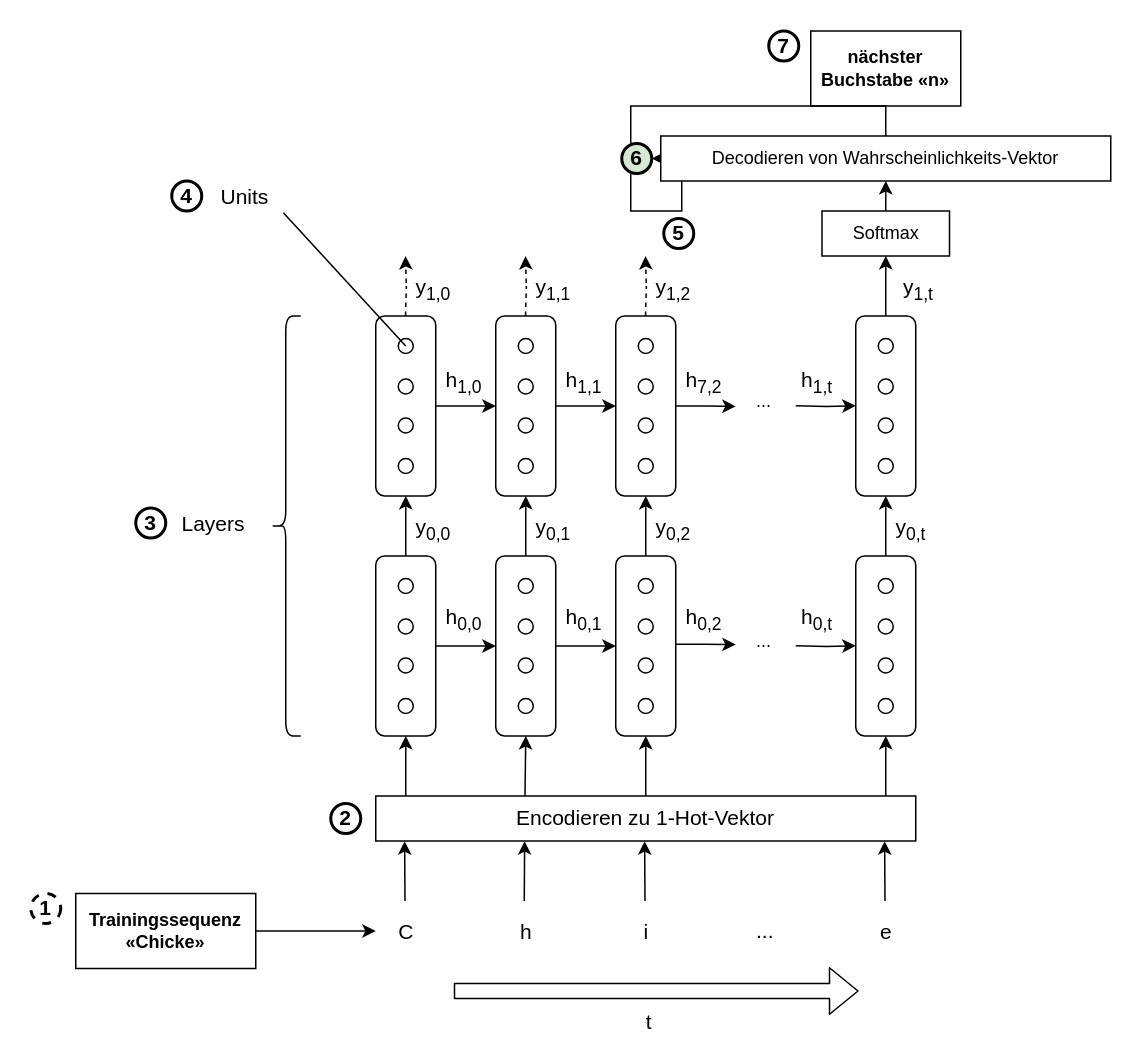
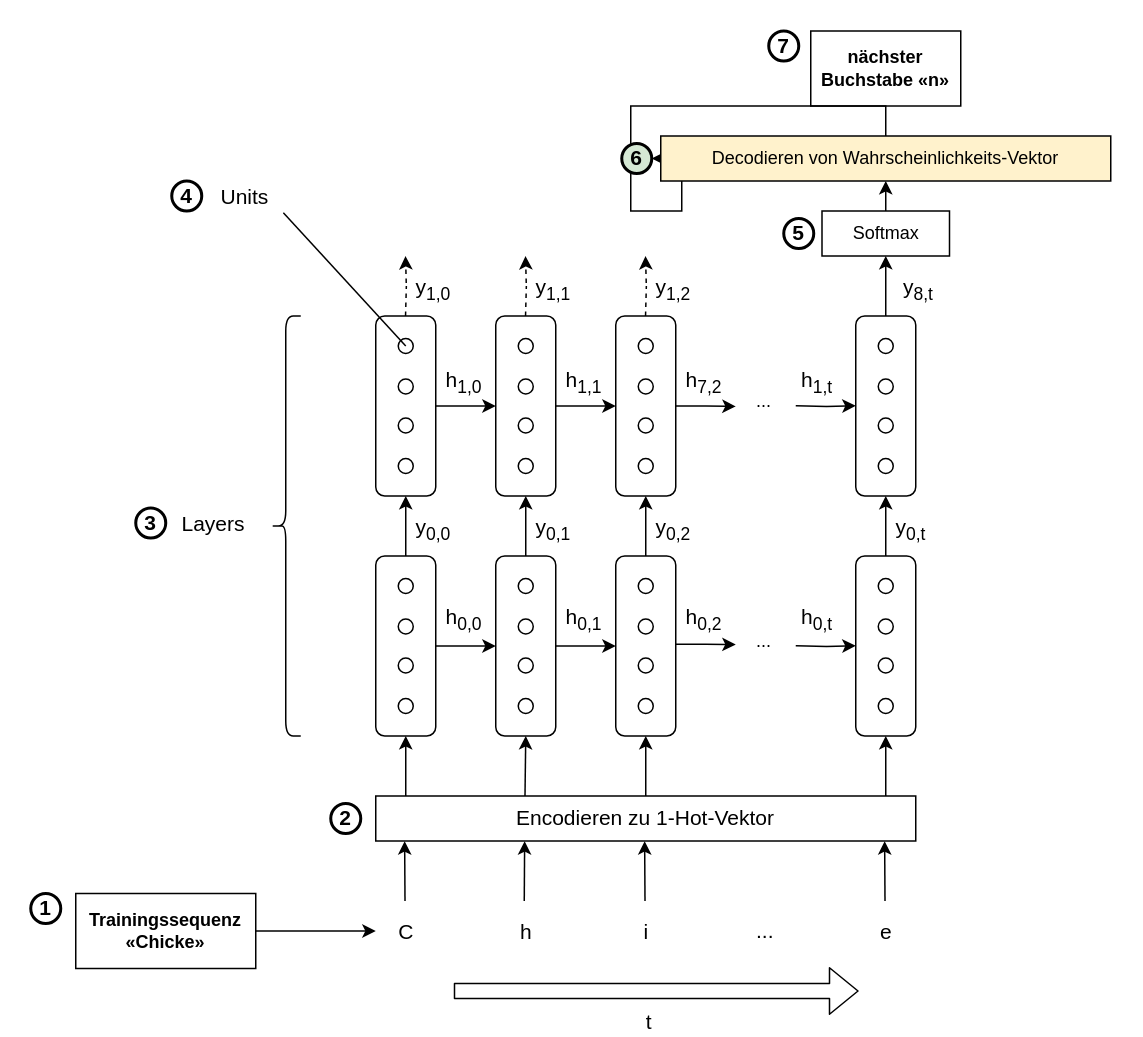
(886, 158) -> (886, 158)
(679, 233) -> (799, 233)
(925, 288) -> (925, 288)
(46, 908) -> (46, 908)
